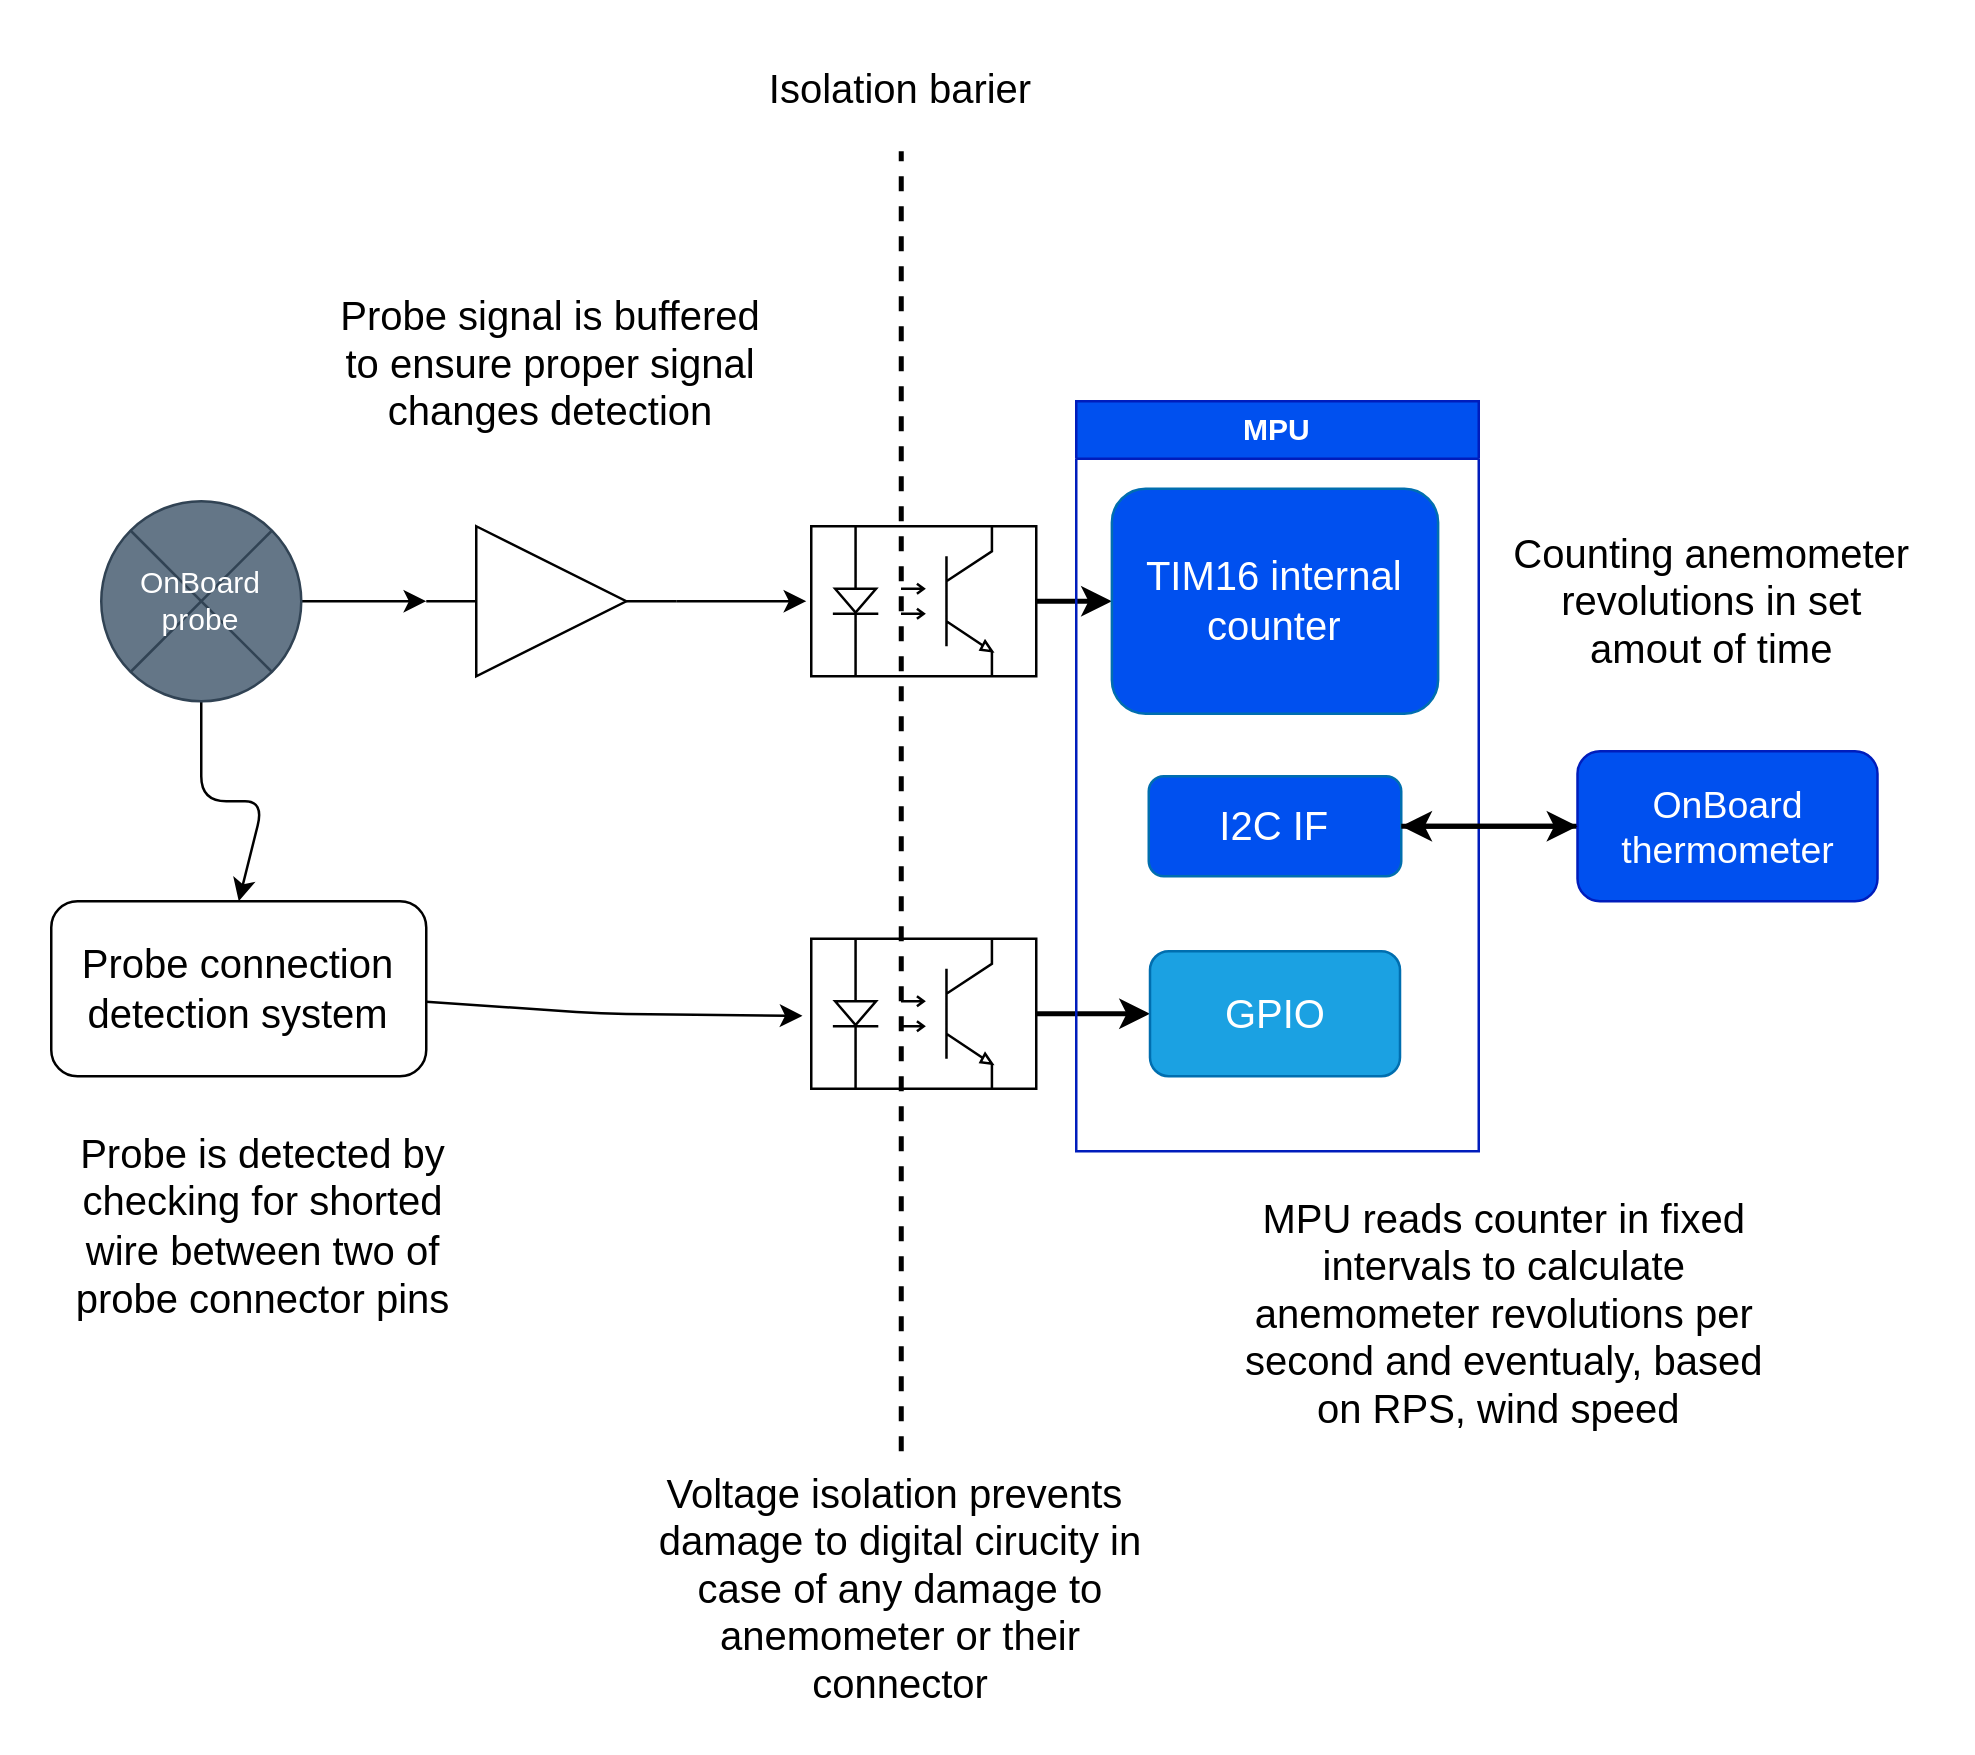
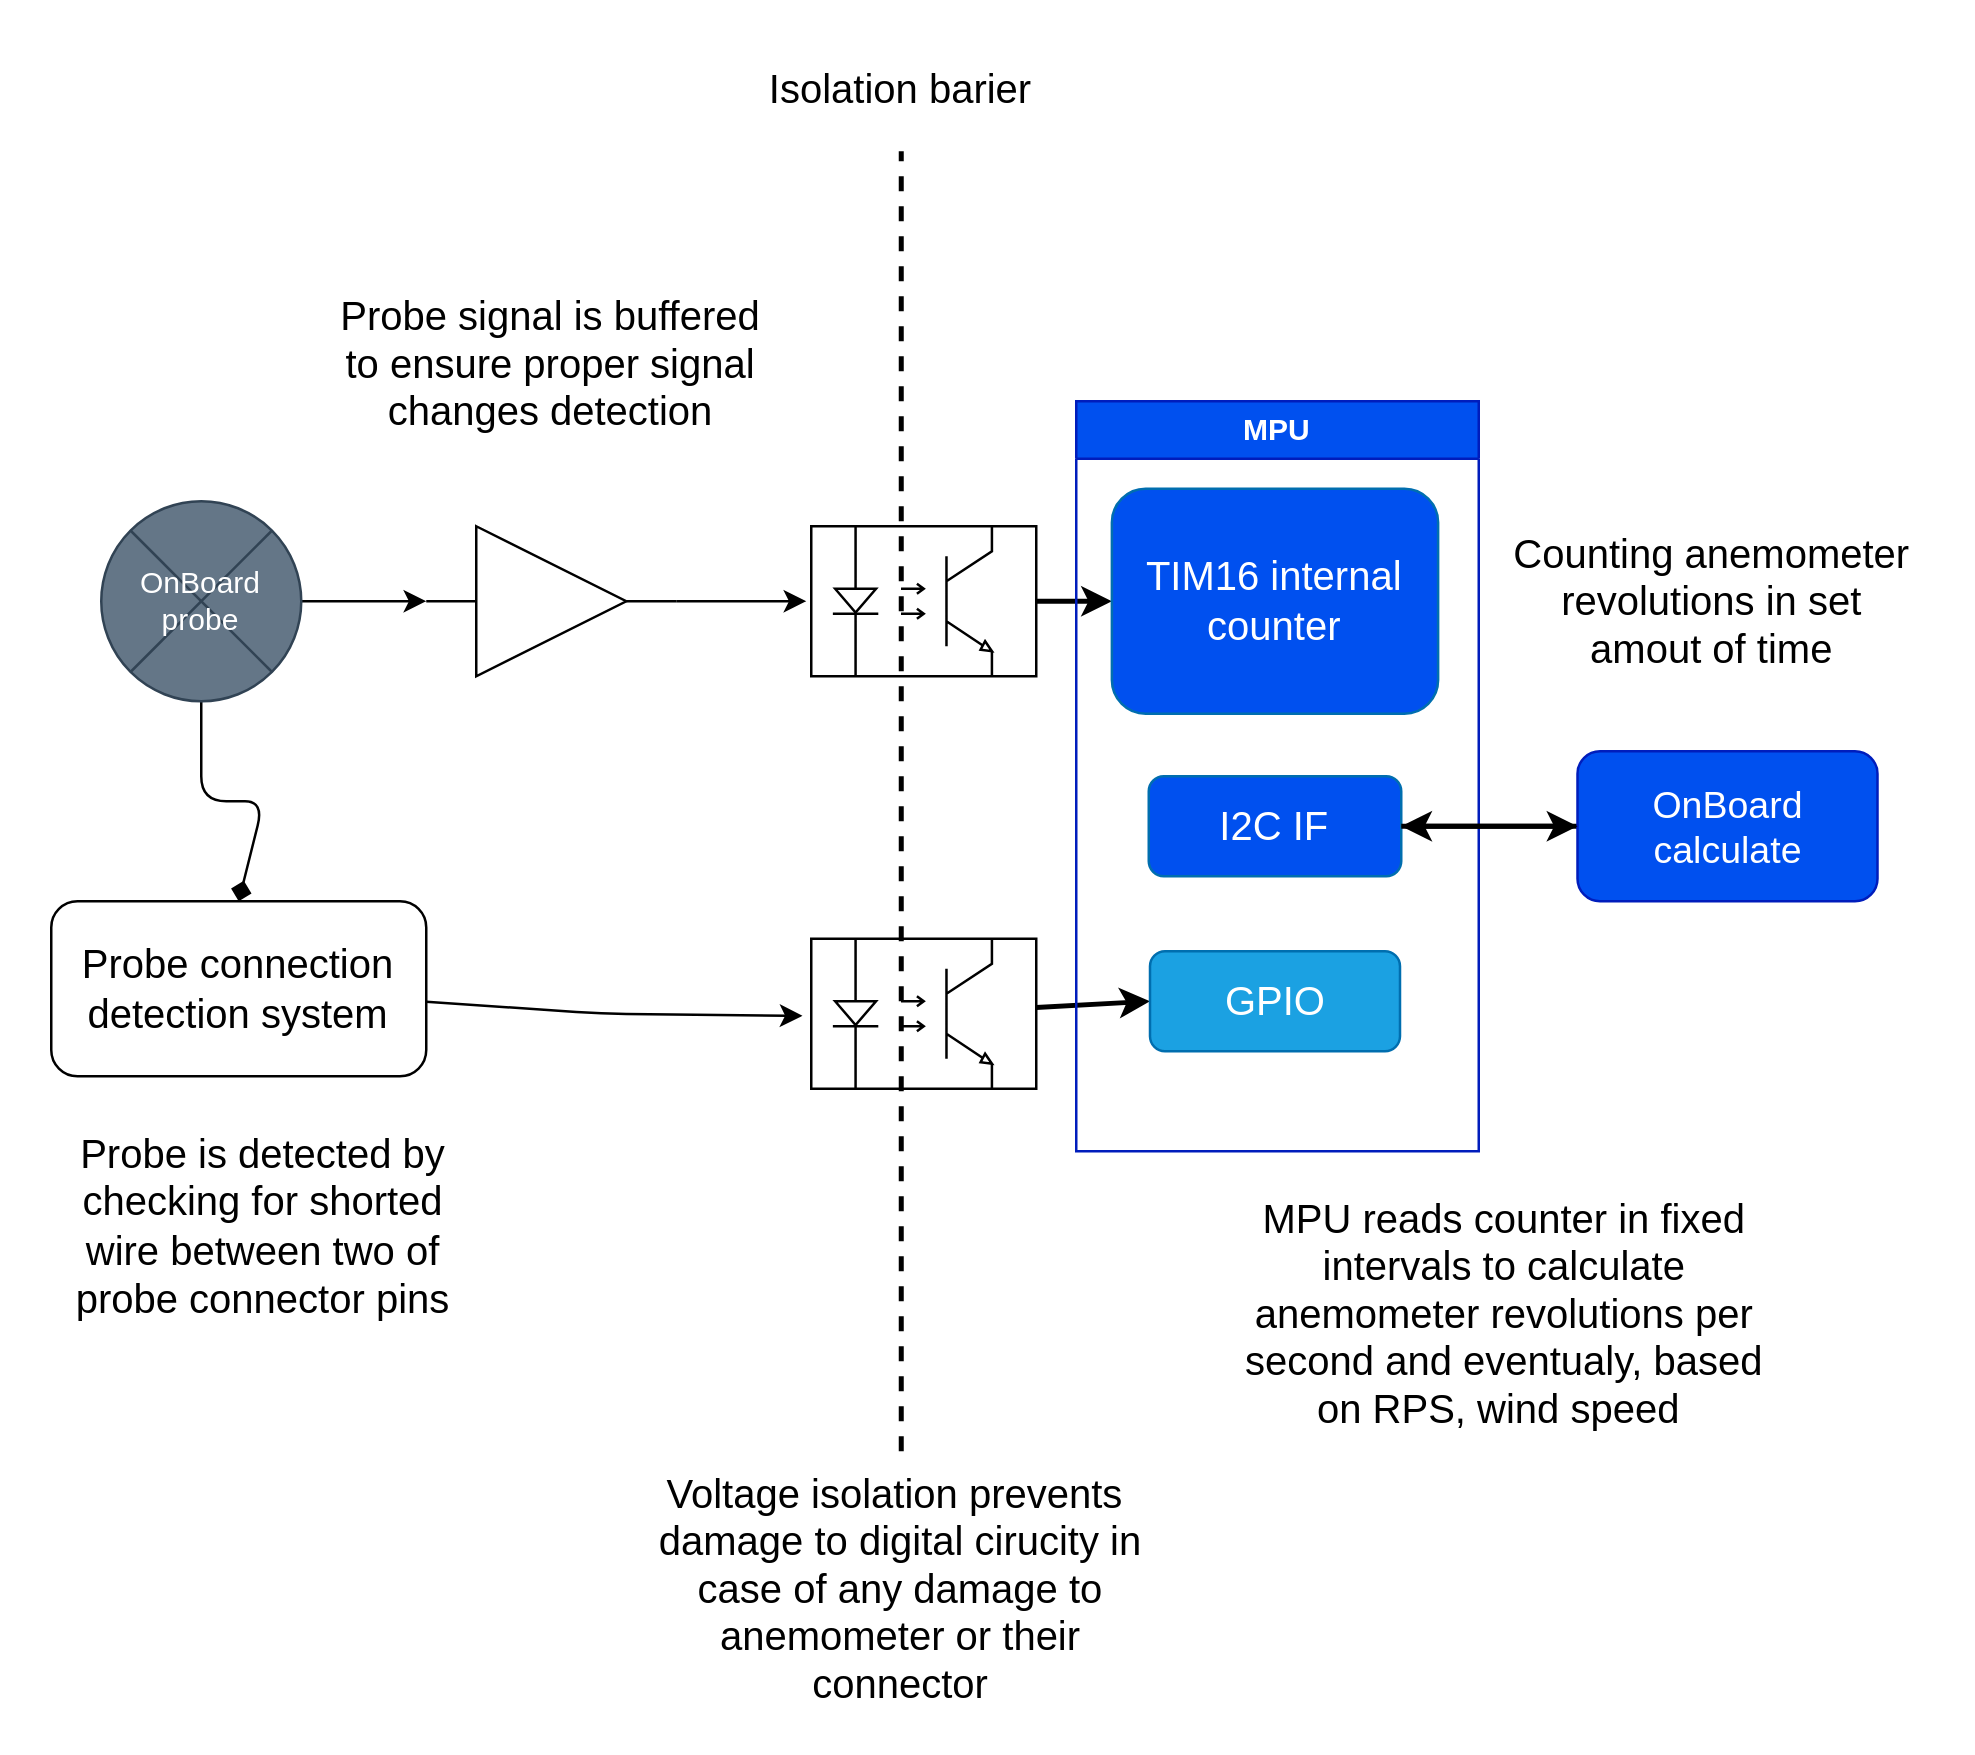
(1729, 826) -> (1729, 826)
(243, 883) -> (244, 882)
(1275, 1014) -> (1275, 1001)
